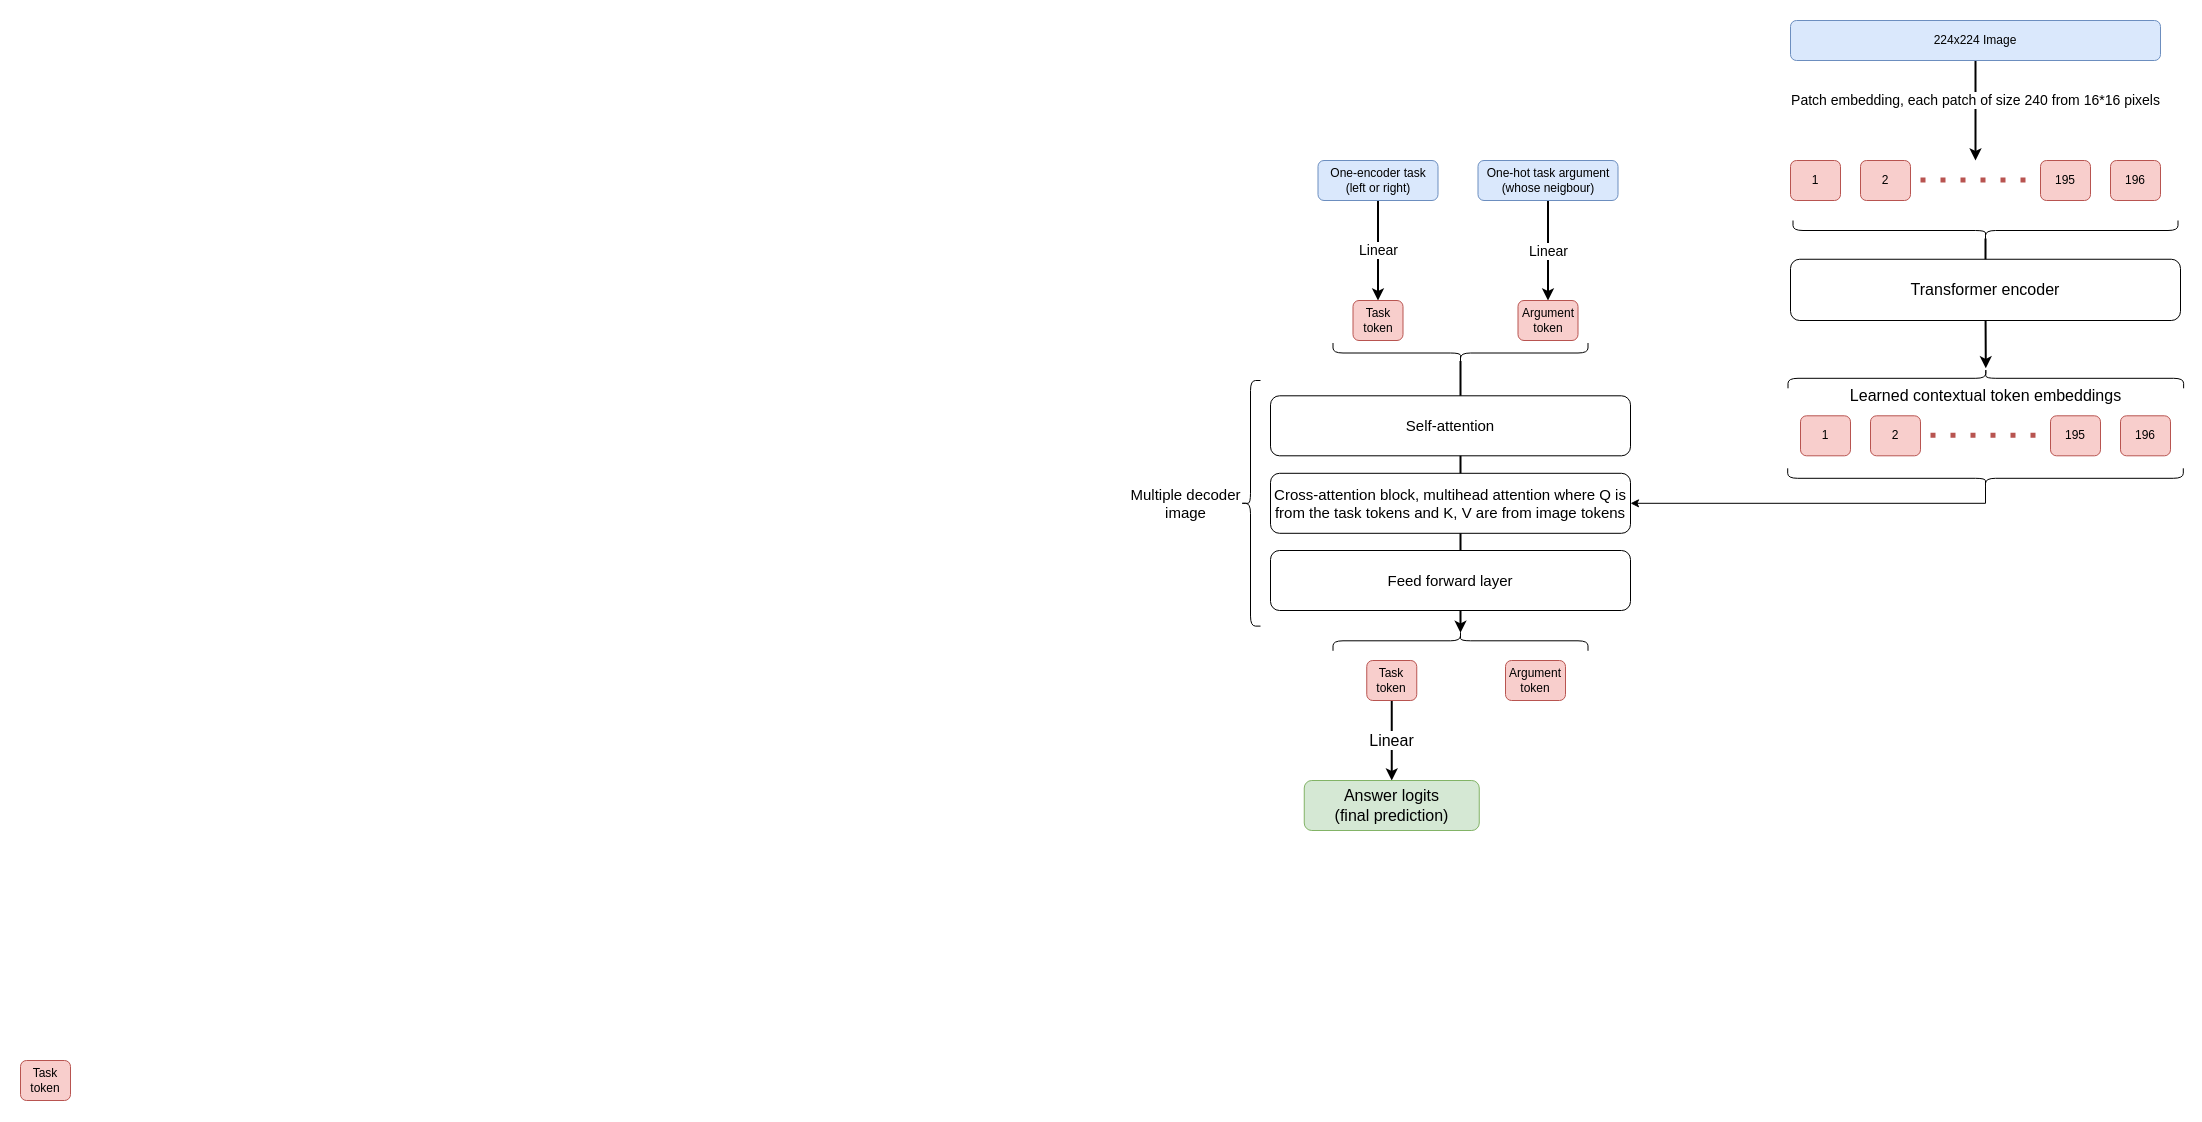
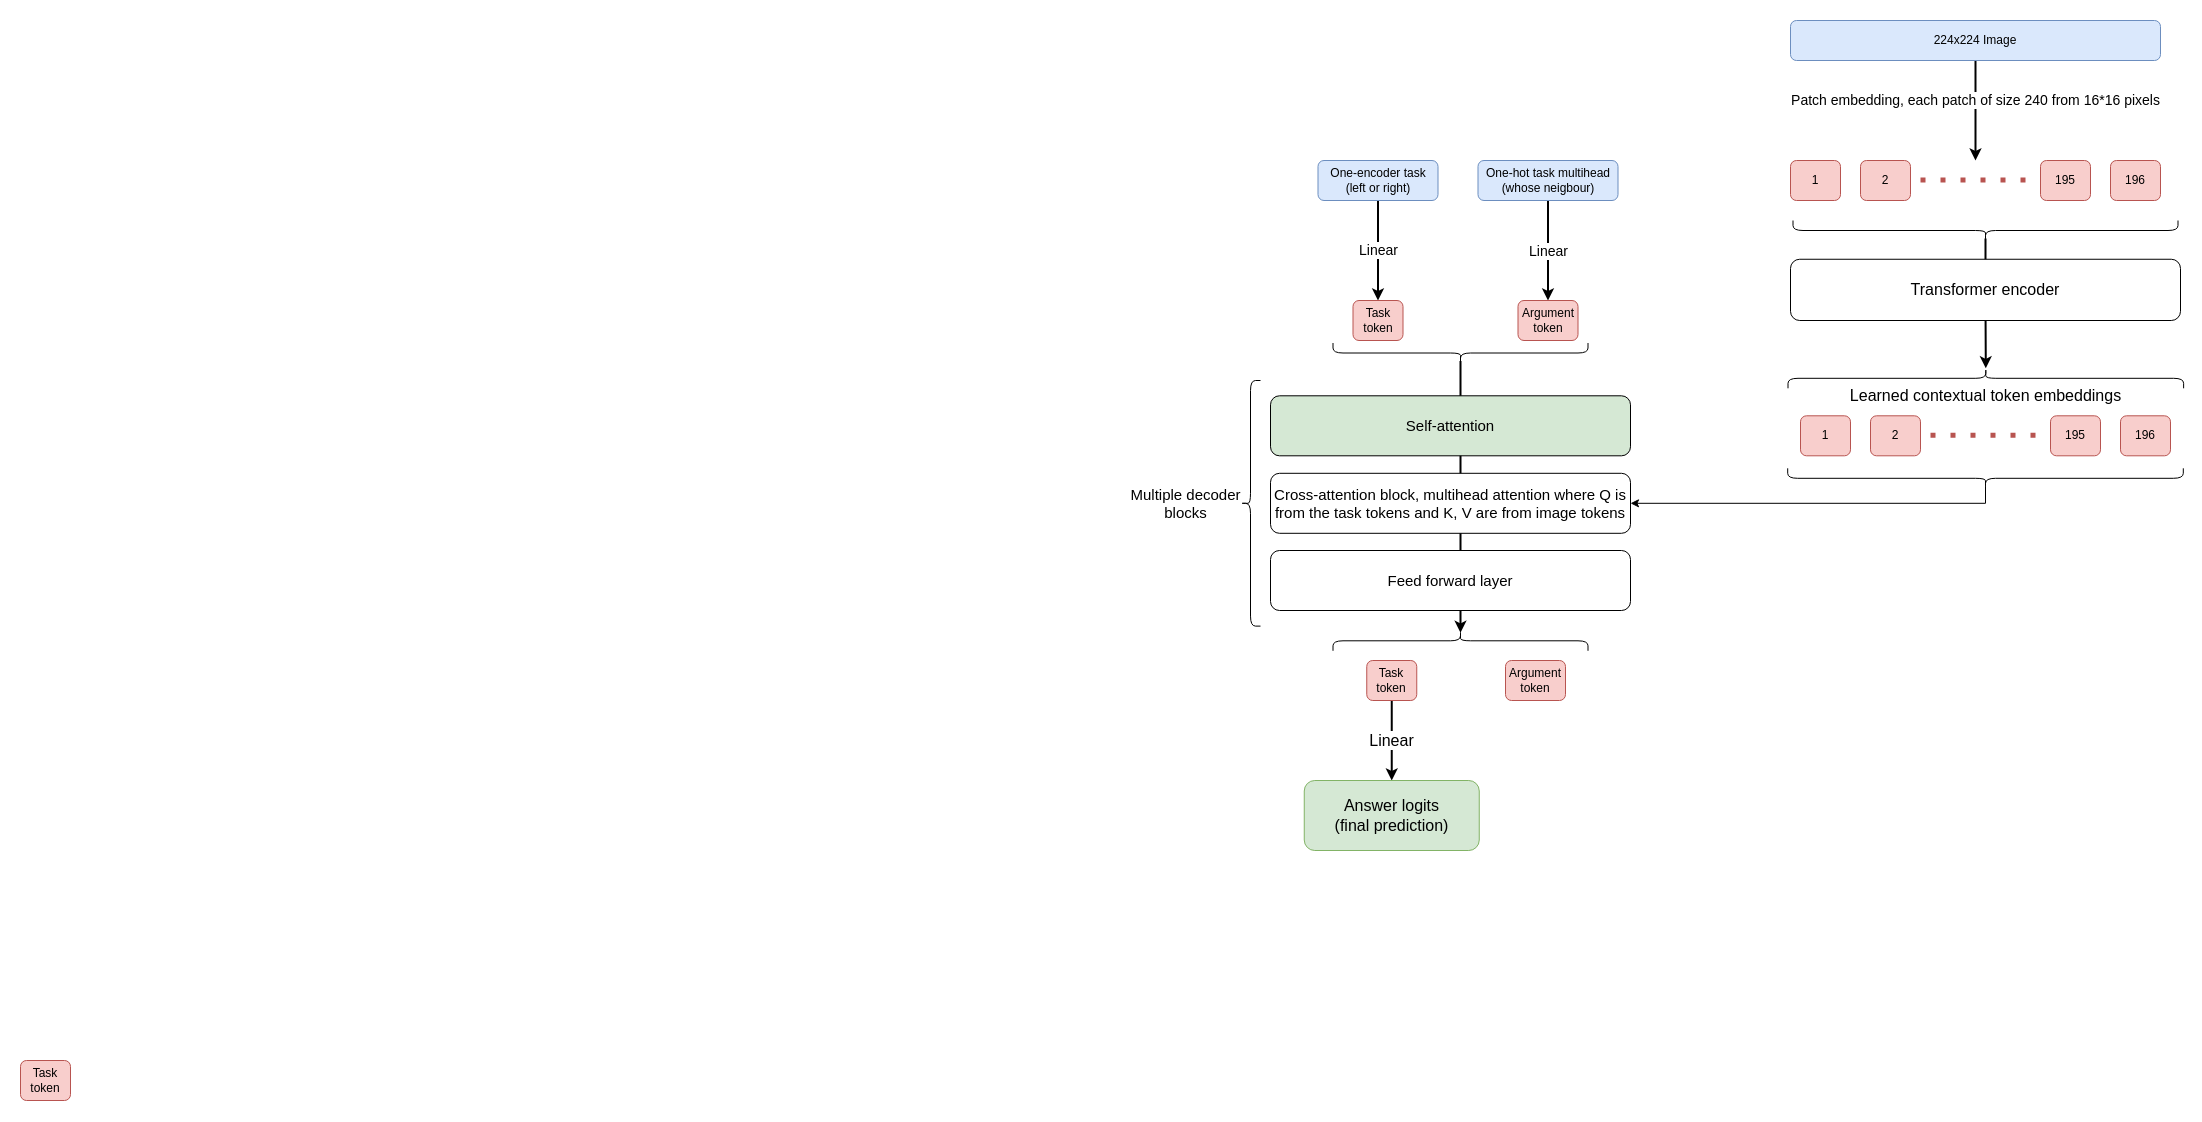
(1549, 181) -> (1549, 181)
(1451, 426) -> (1451, 426)
(1186, 504) -> (1186, 504)
(1392, 806) -> (1392, 816)
